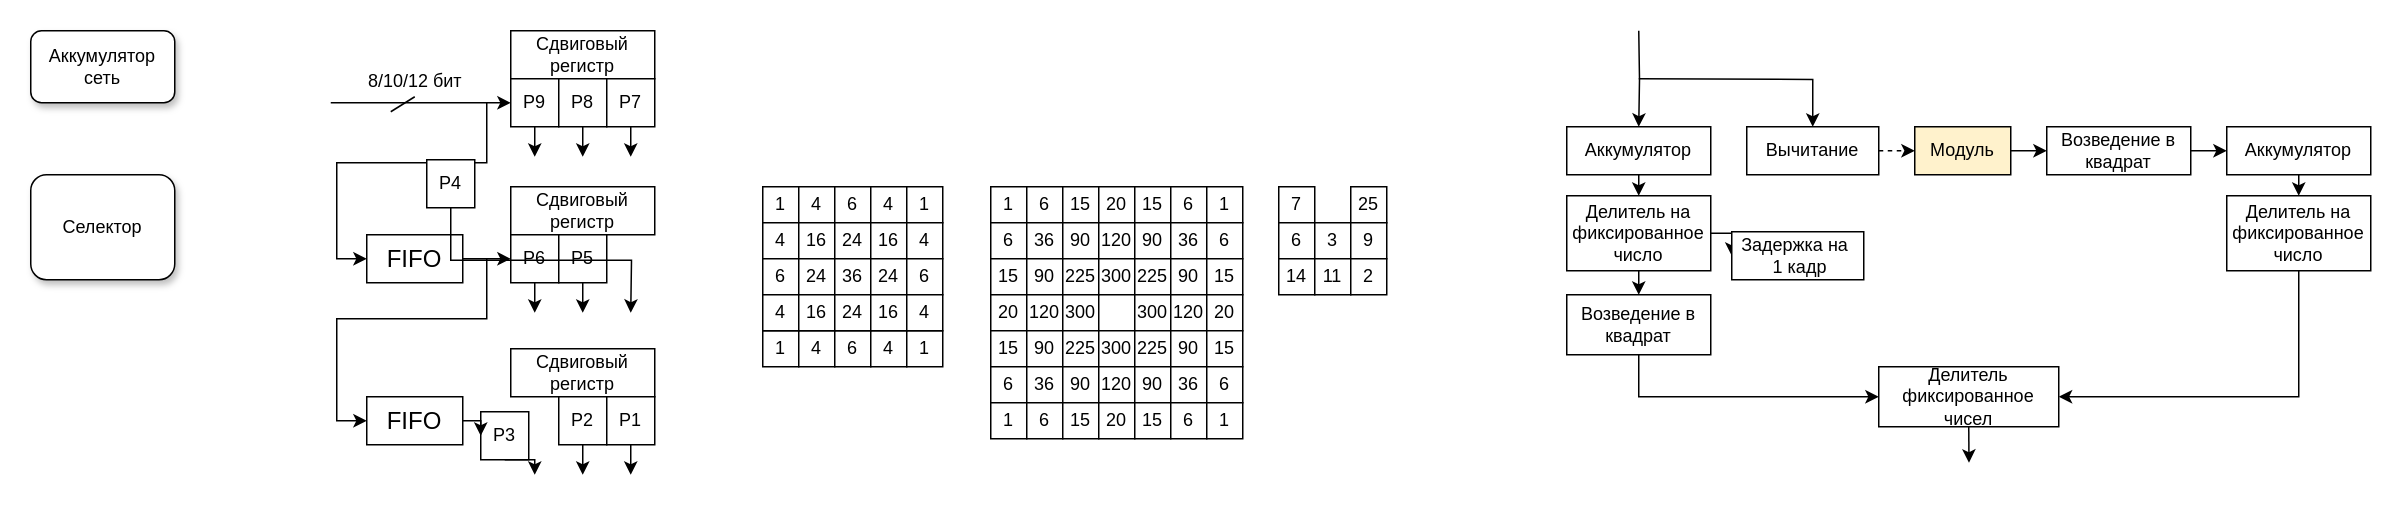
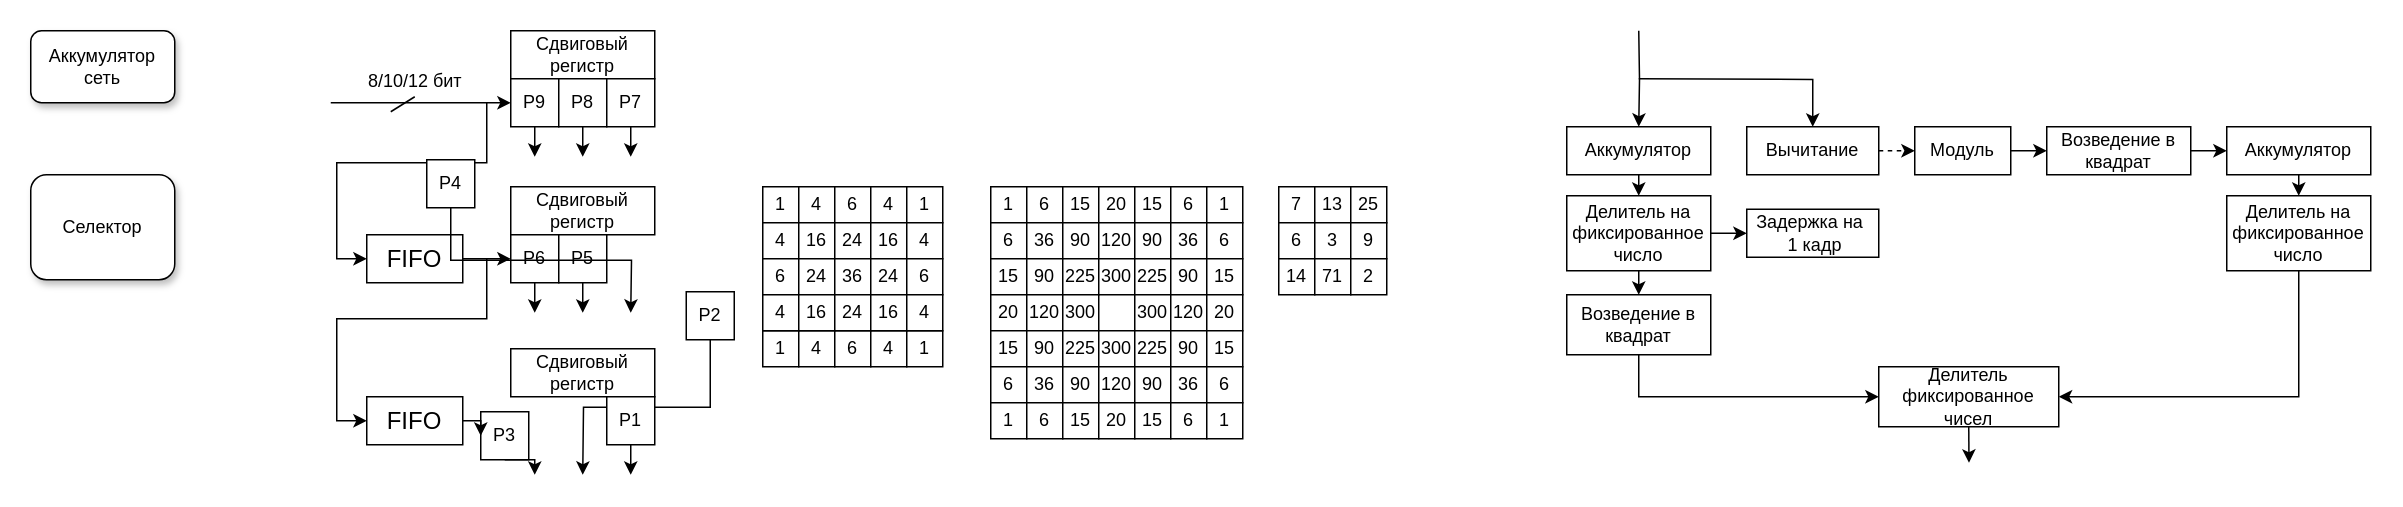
(1963, 151) -> (1963, 151)
none -> (1333, 205)
(1798, 256) -> (1813, 233)
(1333, 277) -> (1333, 277)
(583, 421) -> (710, 316)
